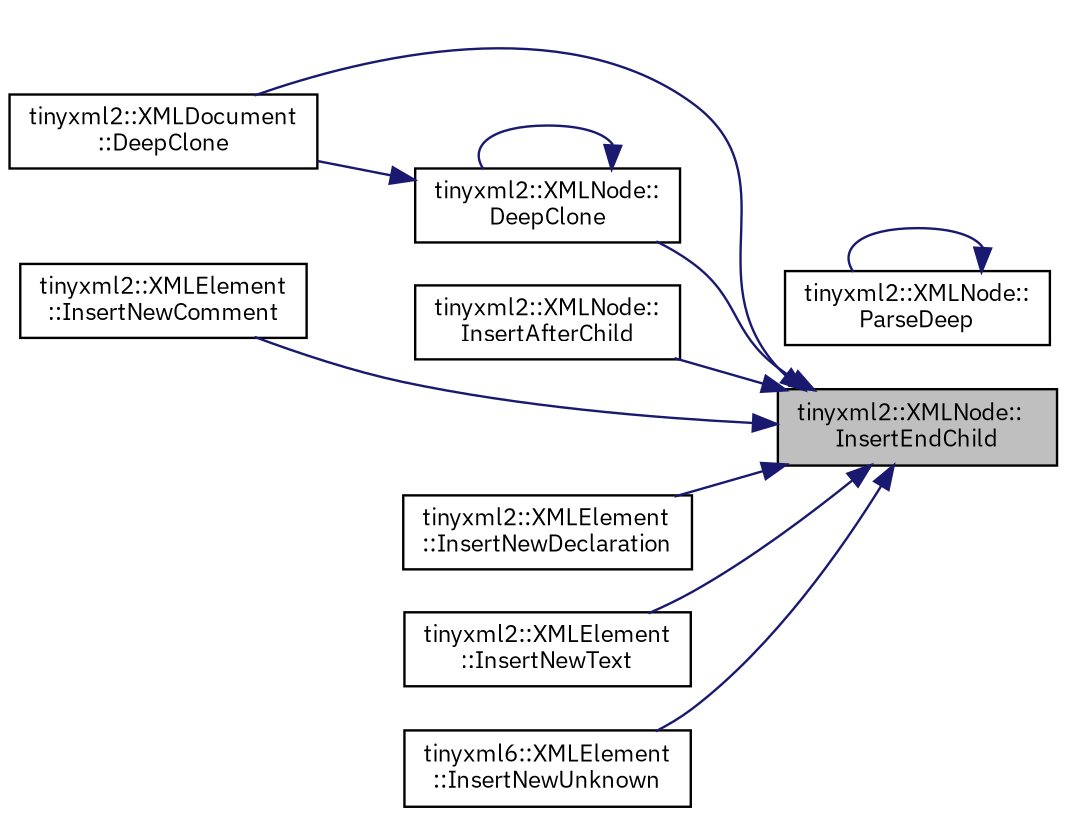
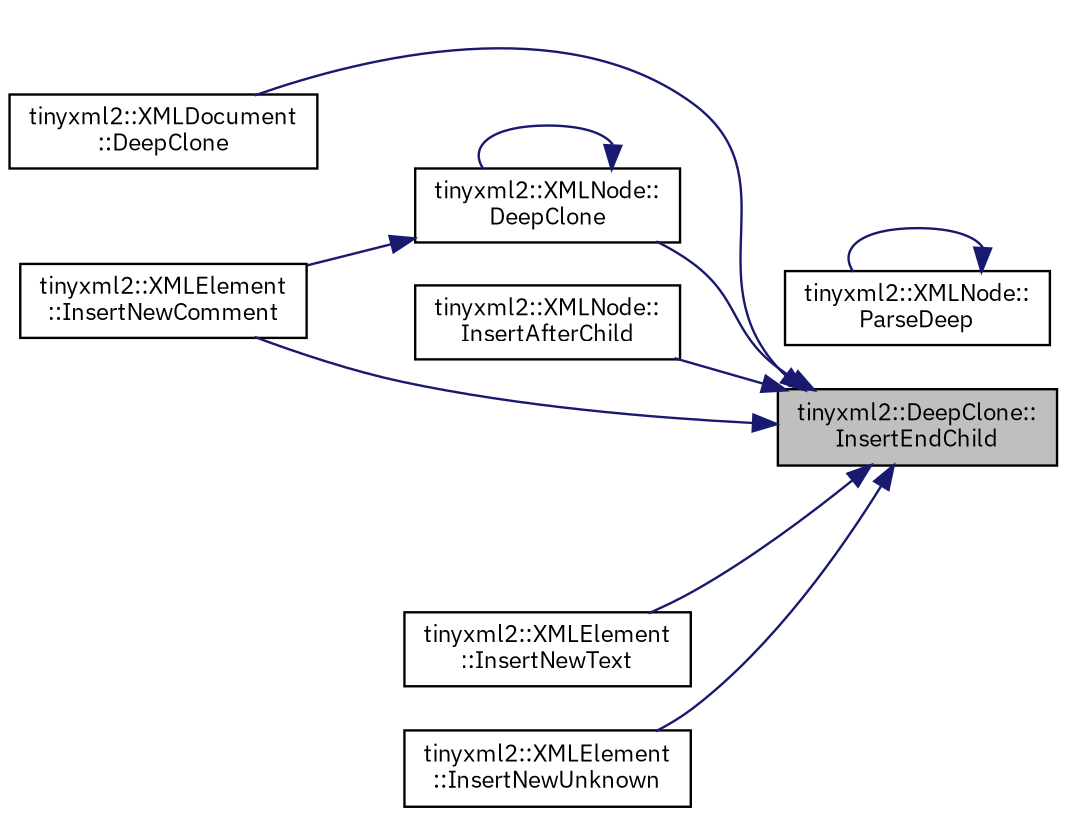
(354, 168) -> (349, 255)
(917, 427) -> (917, 427)
(548, 532) -> none
(548, 769) -> (548, 769)
